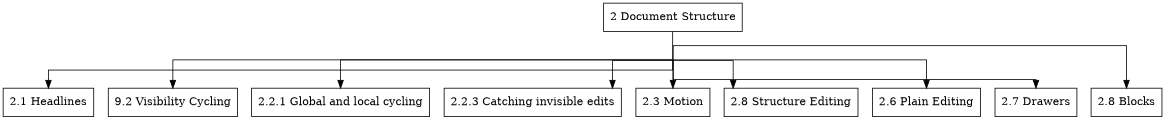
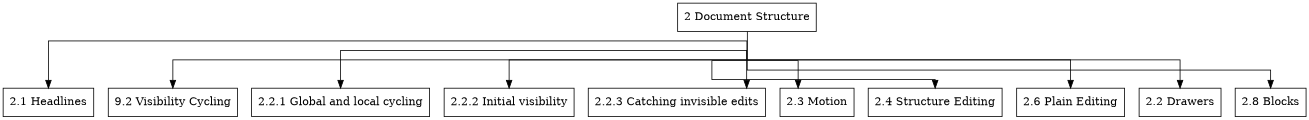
none -> (509, 102)
(791, 102) -> (935, 102)
(1036, 102) -> (1180, 102)
